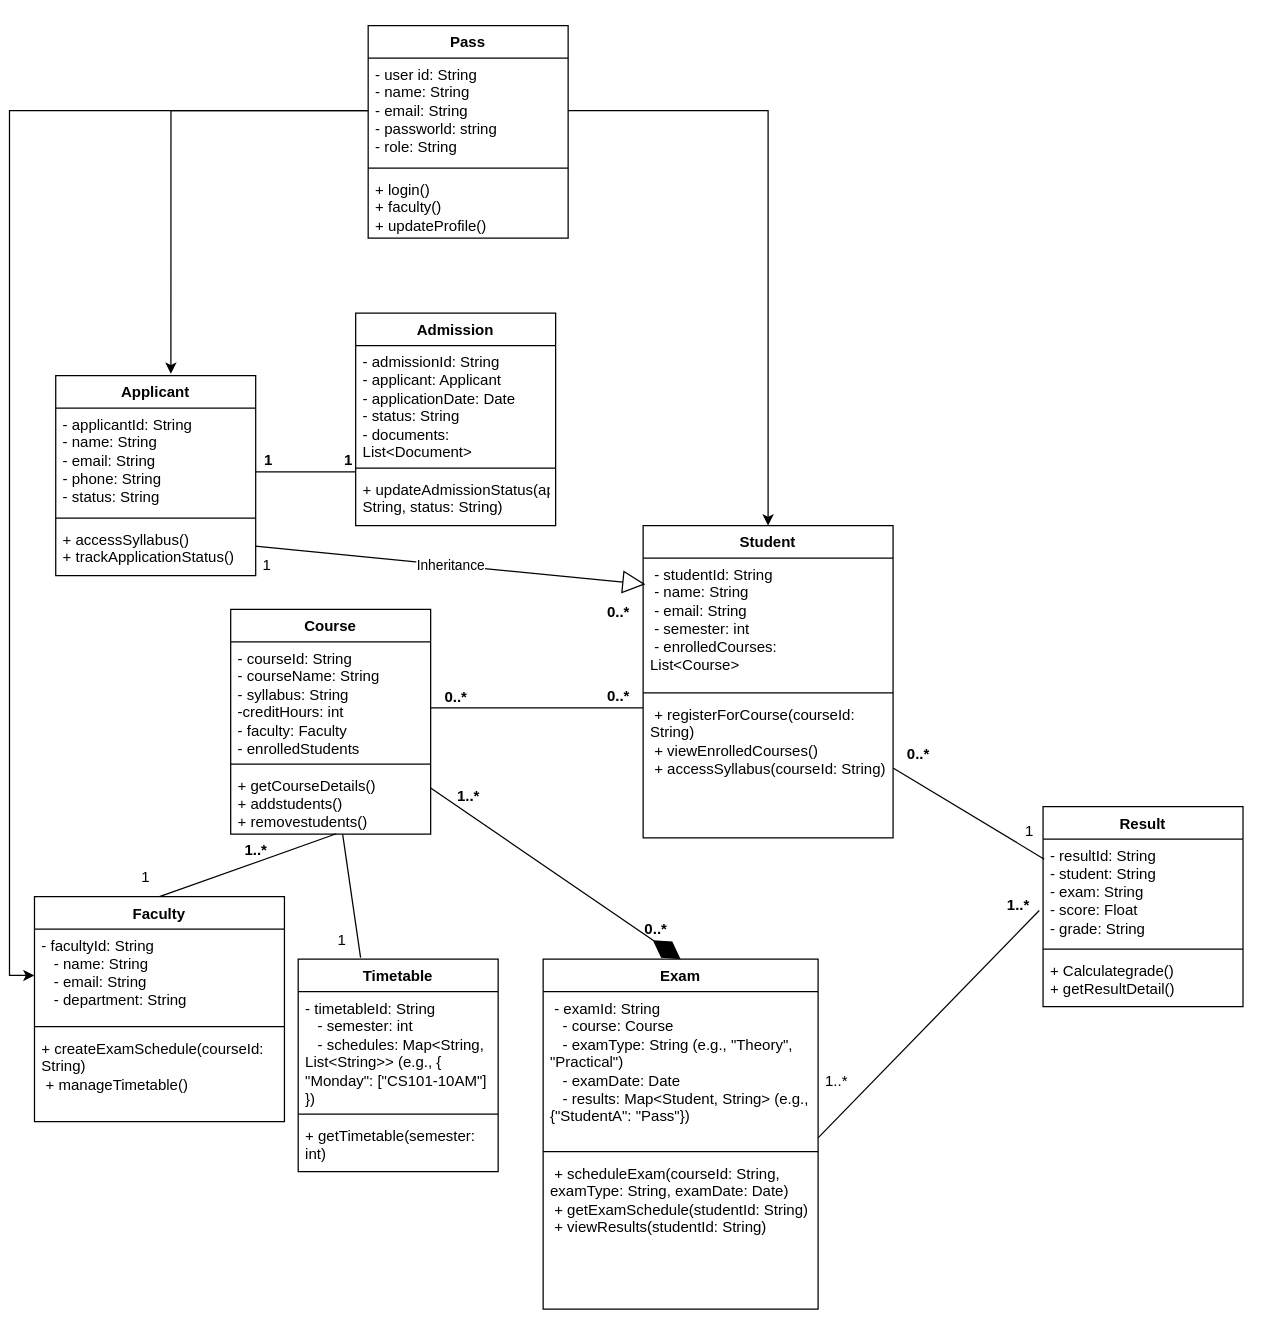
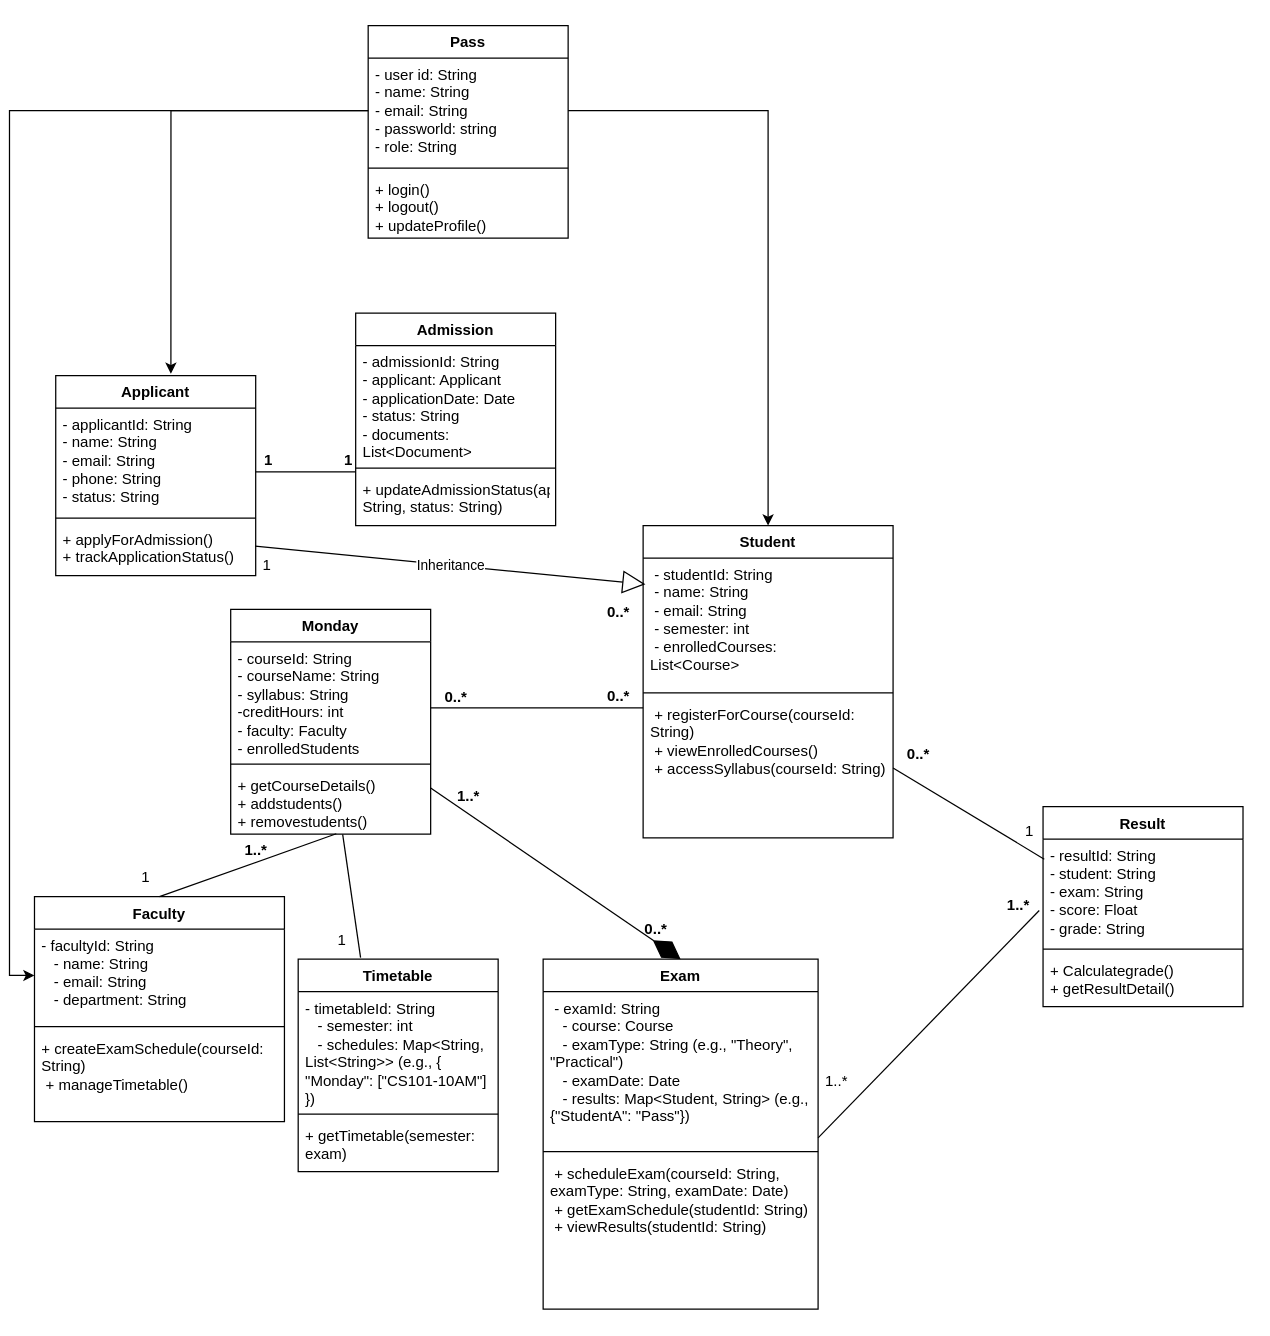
(441, 209) -> (441, 209)
(157, 559) -> (157, 559)
(331, 627) -> (331, 627)
(399, 1146) -> (399, 1146)
